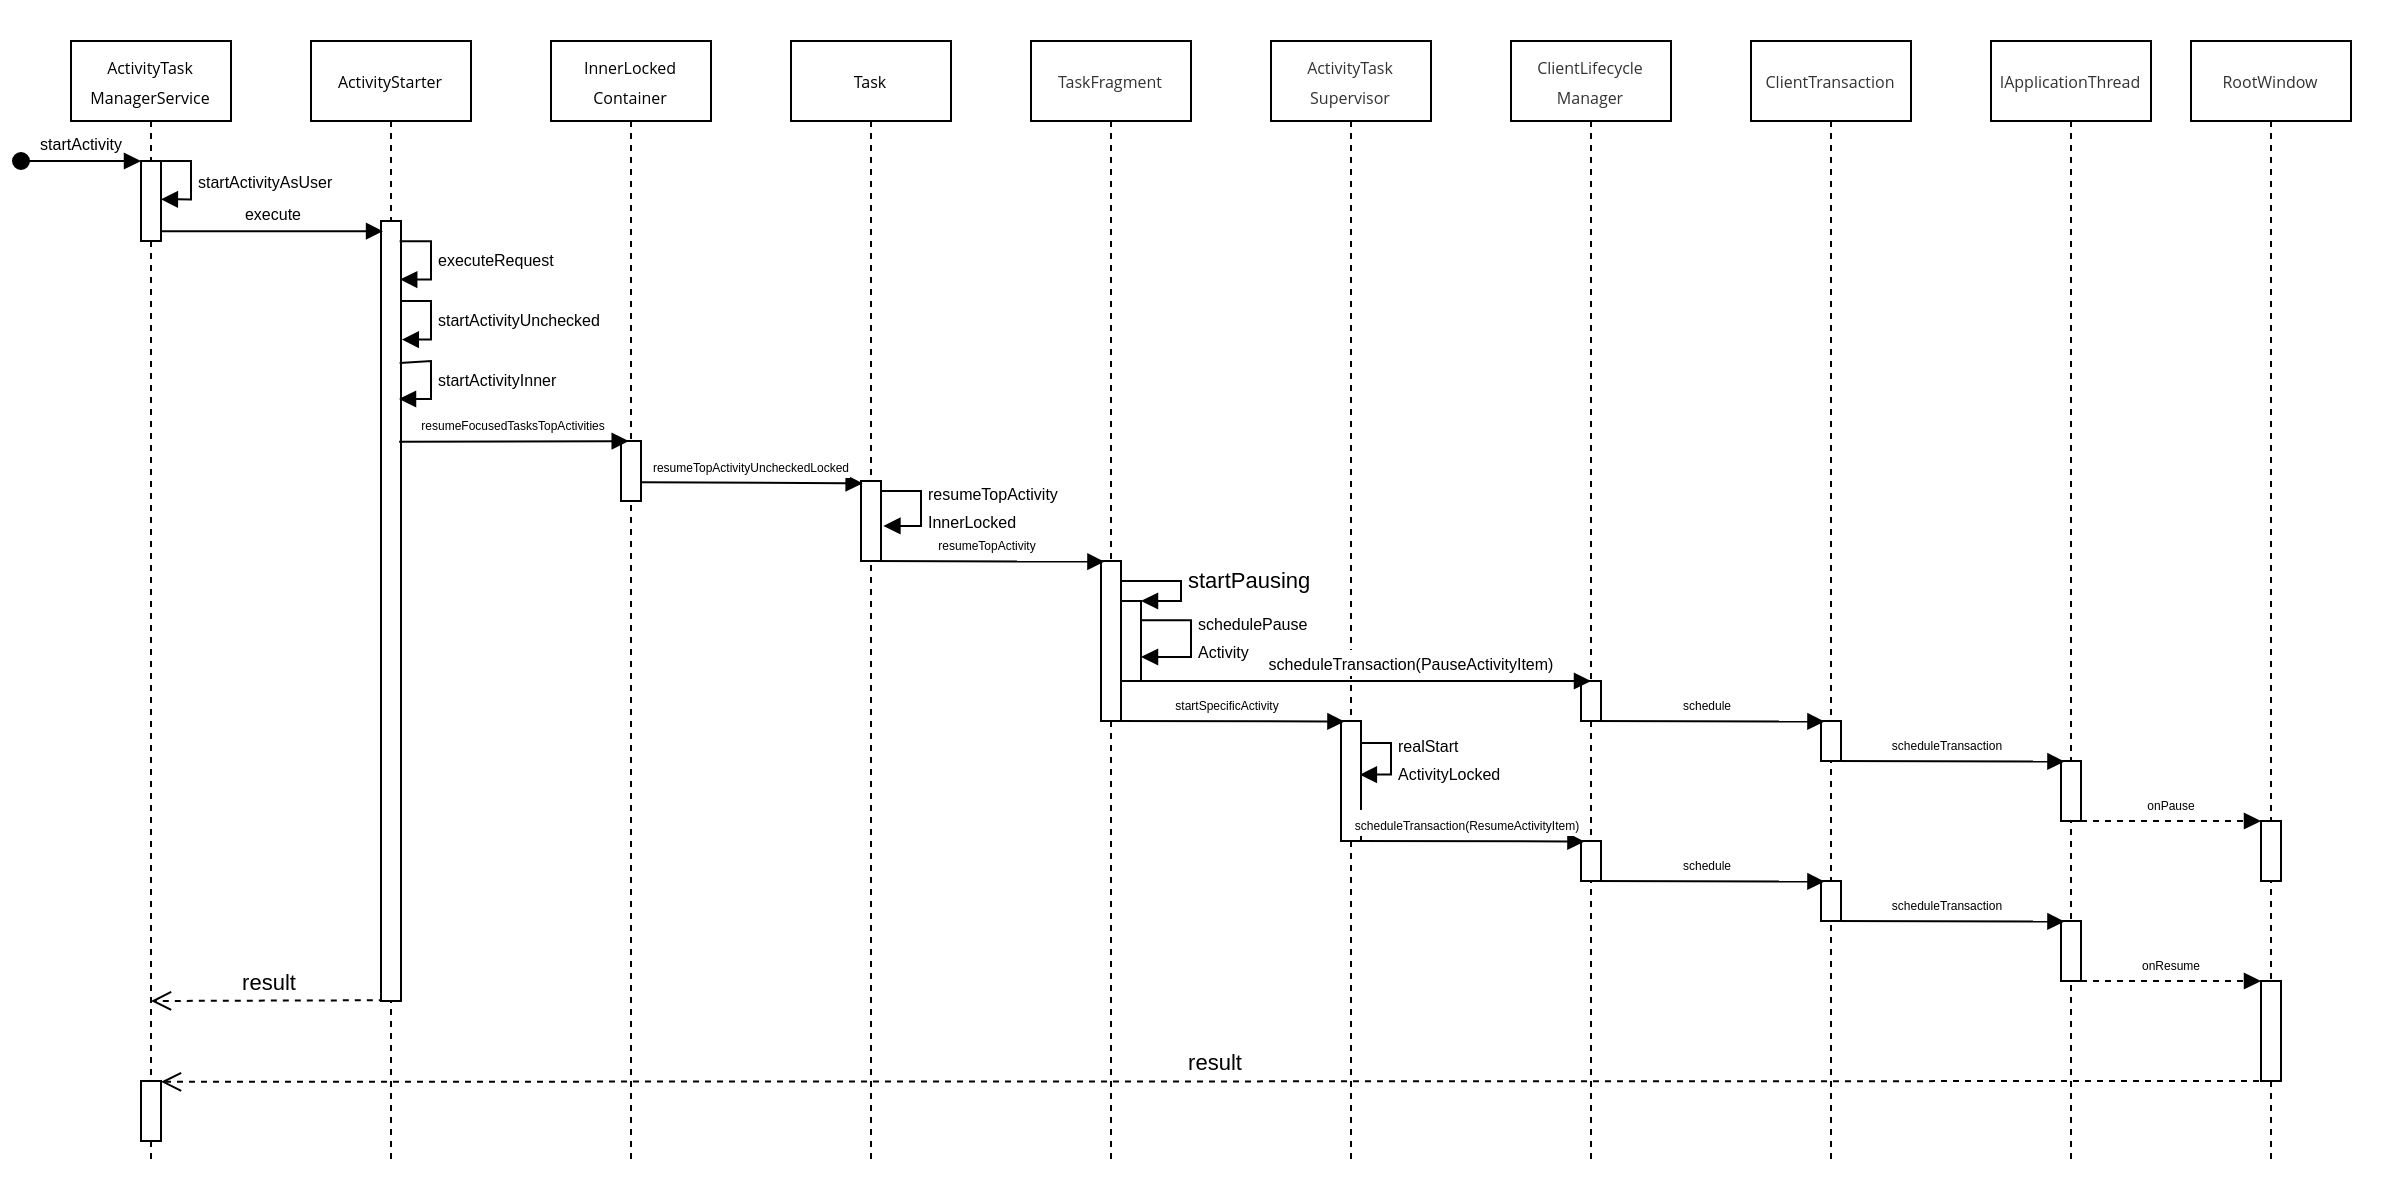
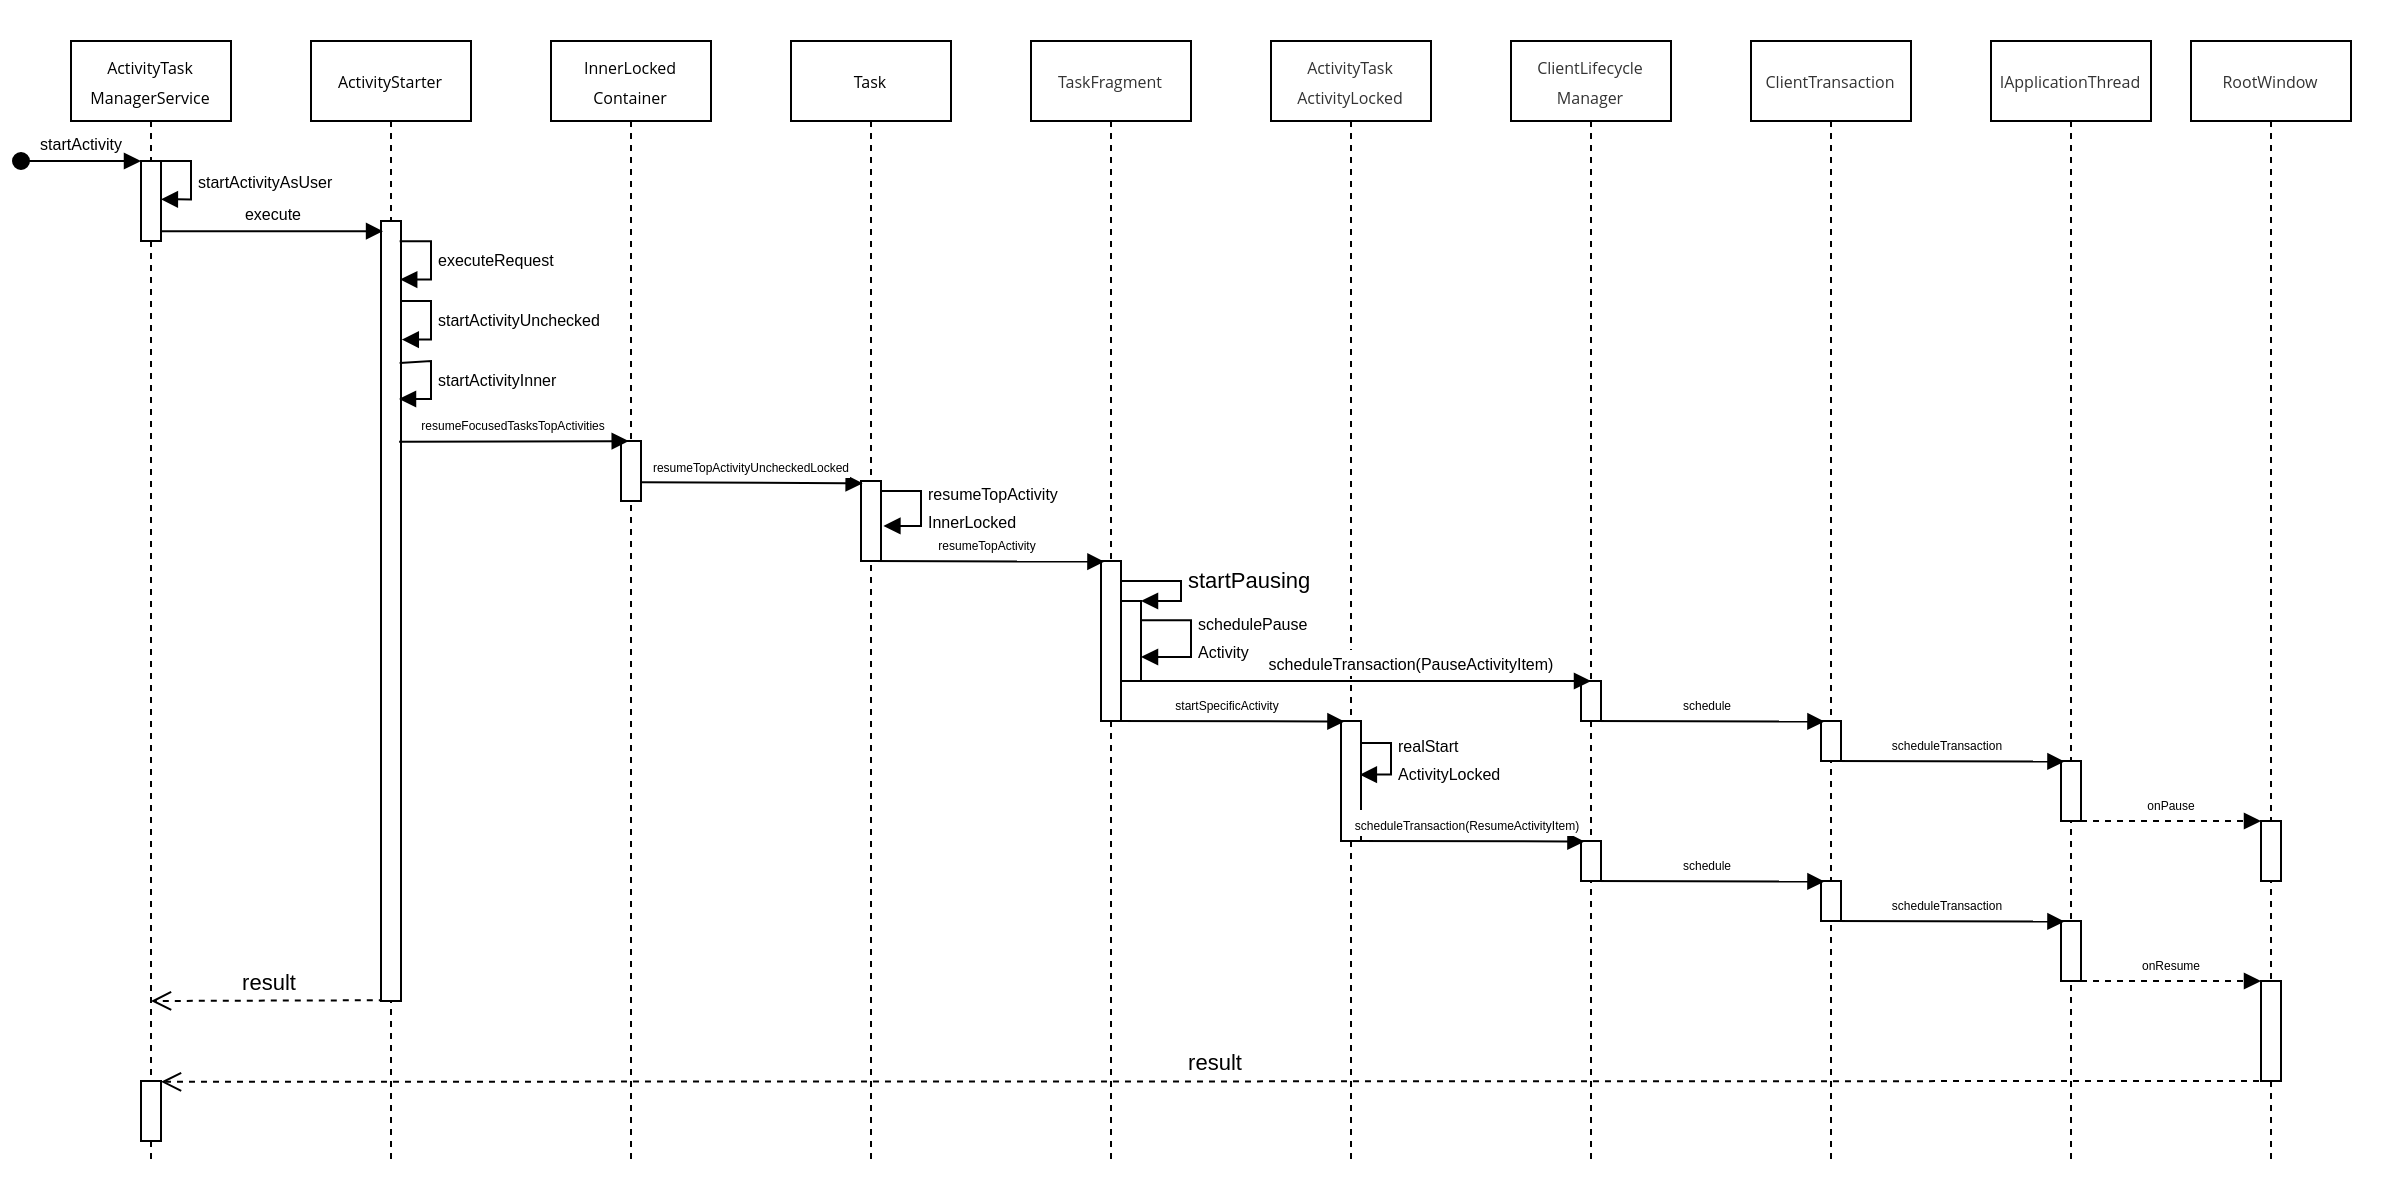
(1351, 81) -> (1351, 81)
